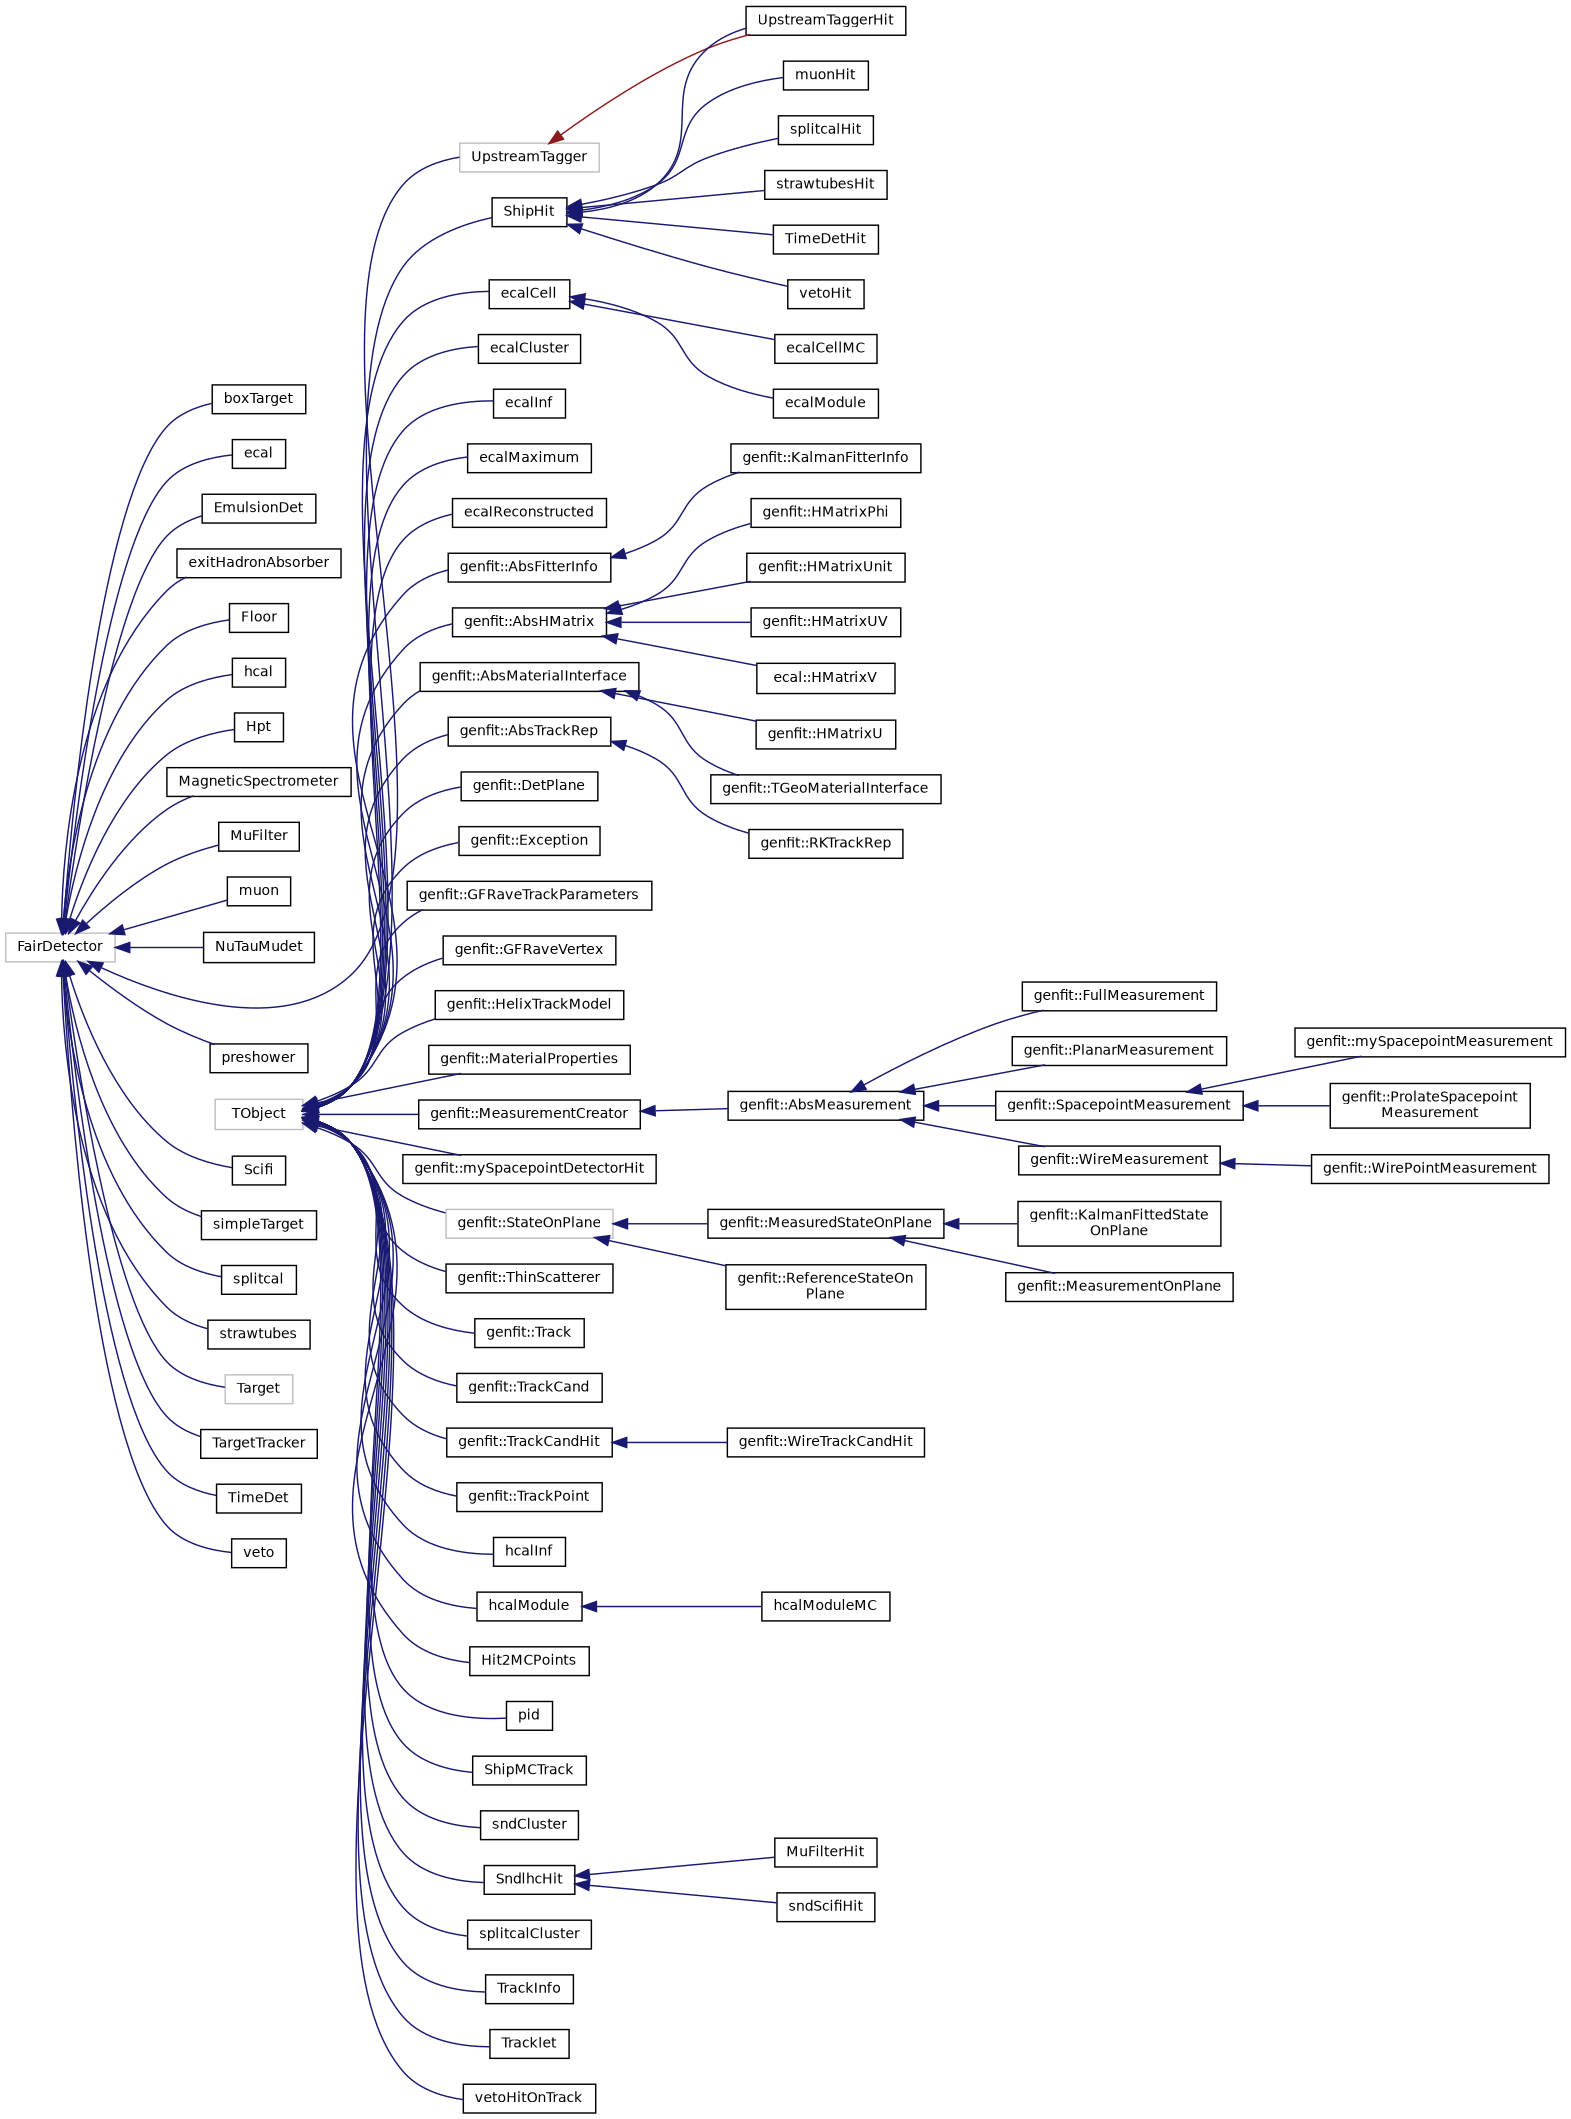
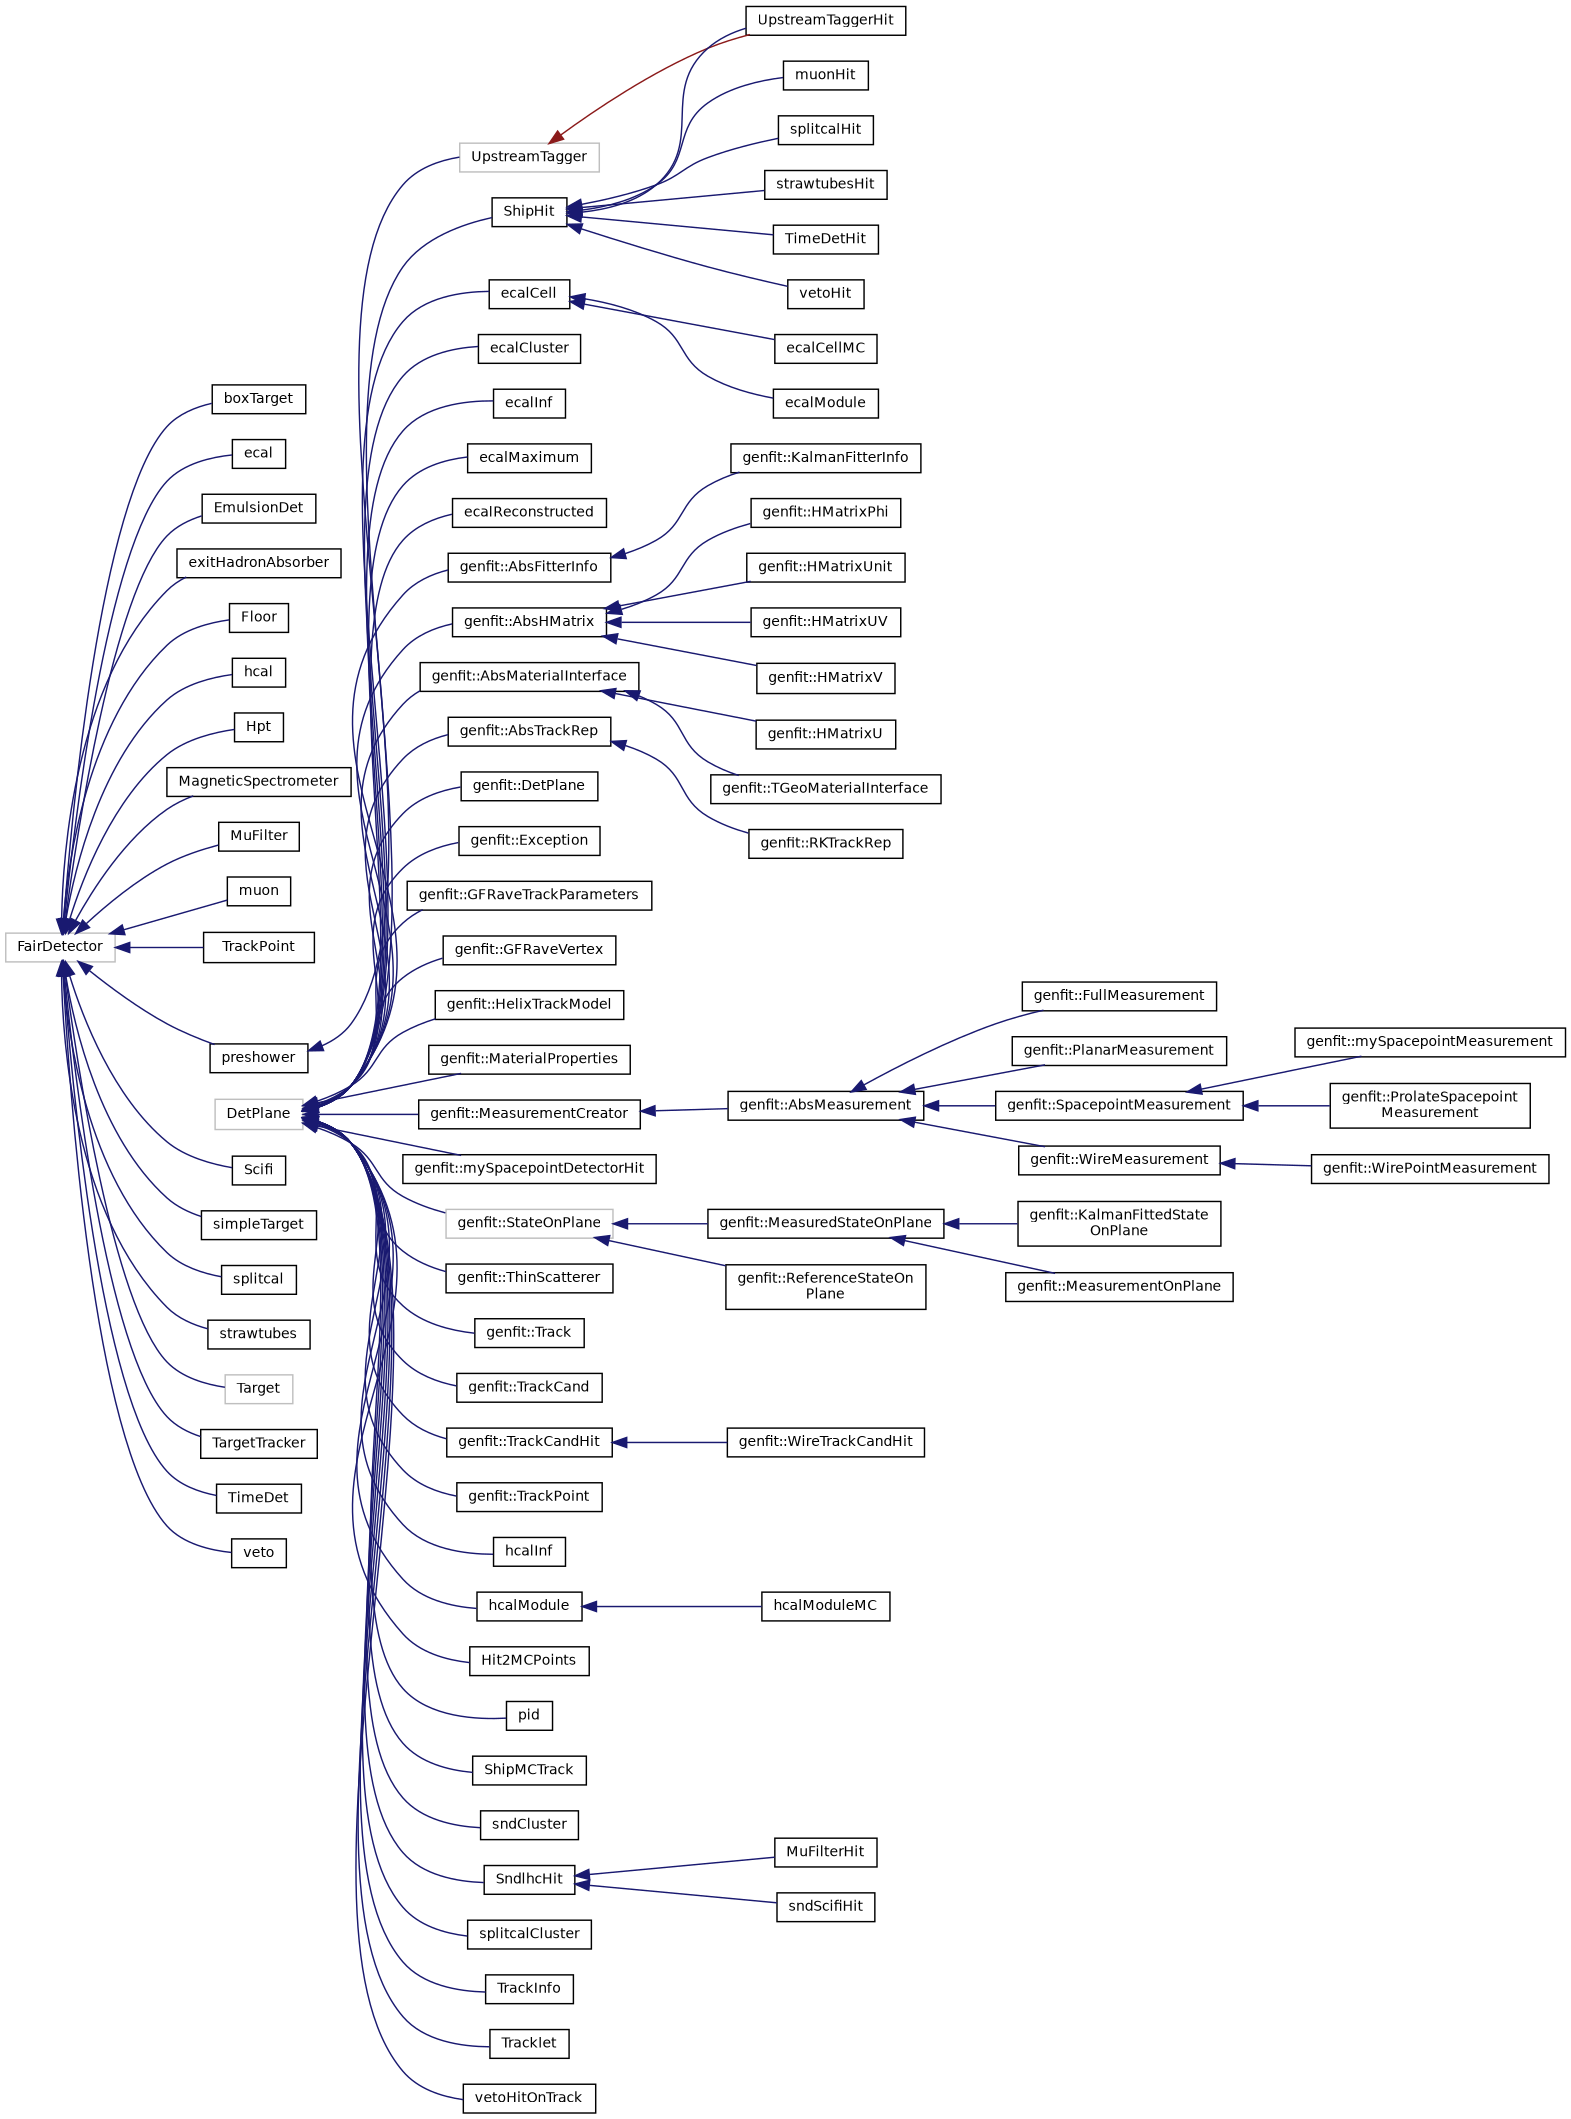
(388, 652) -> (360, 399)
(826, 678) -> (826, 678)
(259, 948) -> (259, 948)
(259, 1114) -> (259, 1114)
